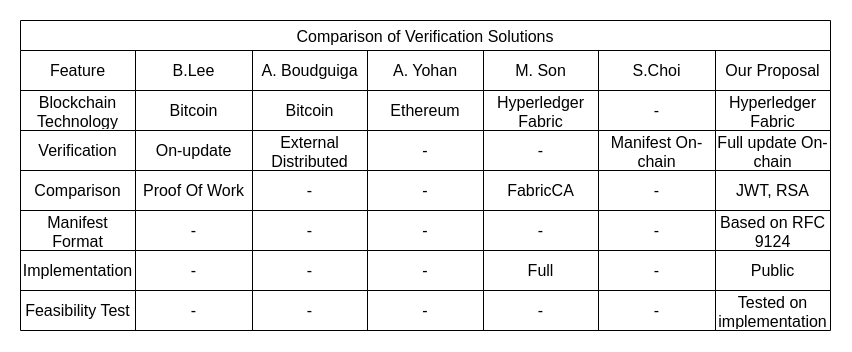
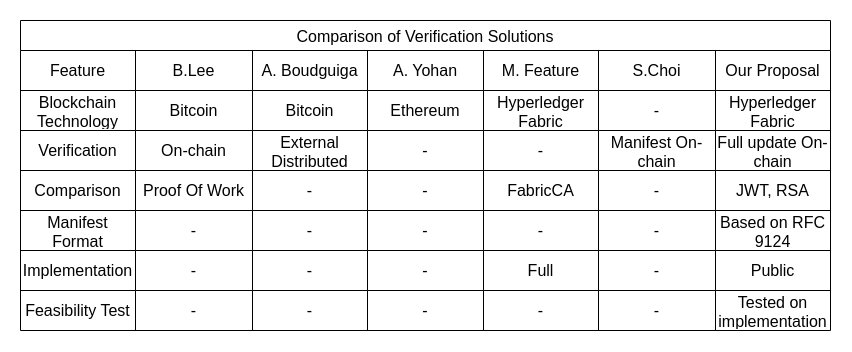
(541, 71) -> (541, 71)
(194, 151) -> (194, 151)
